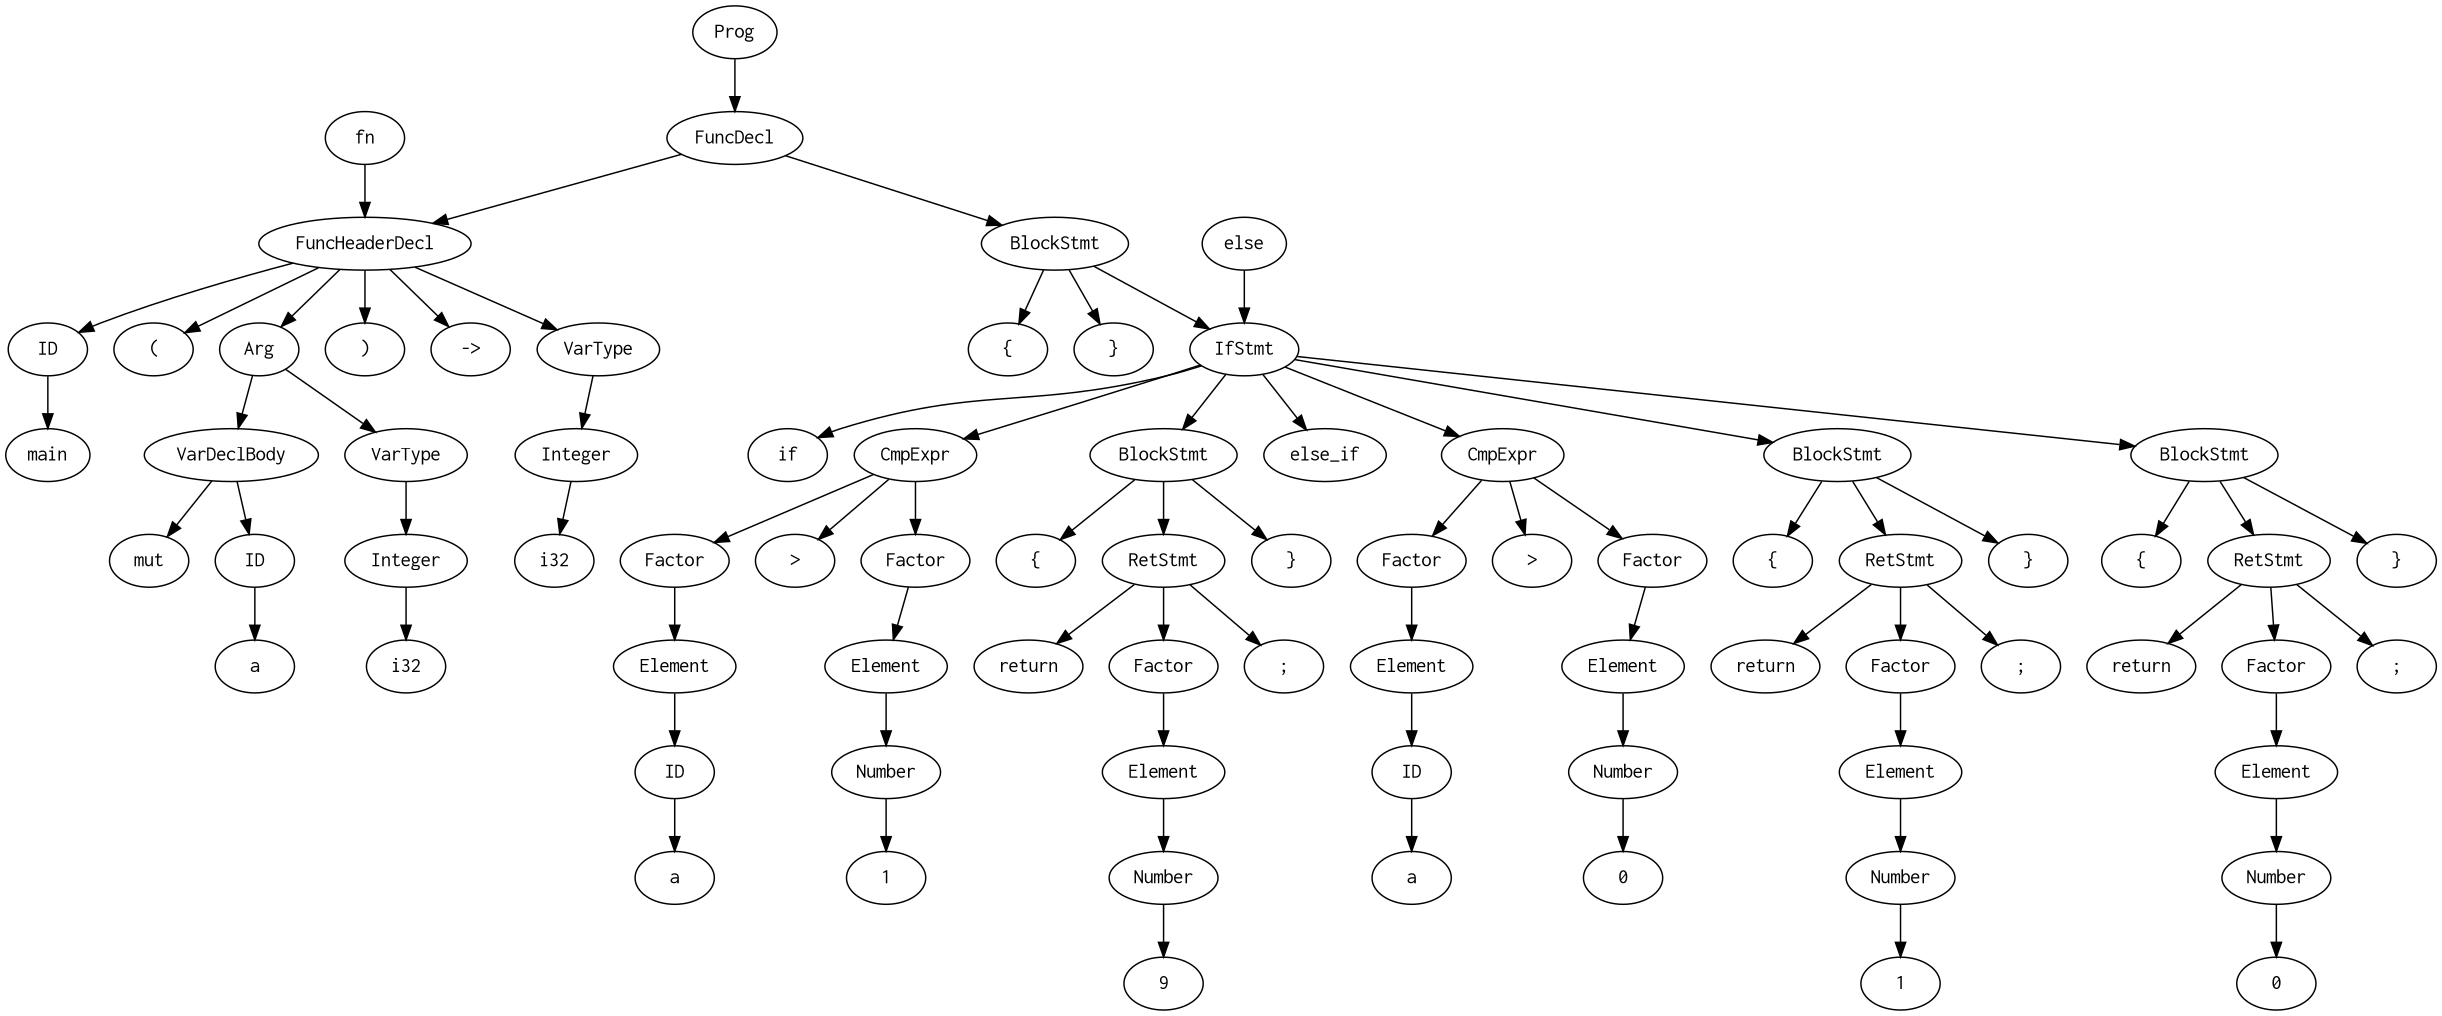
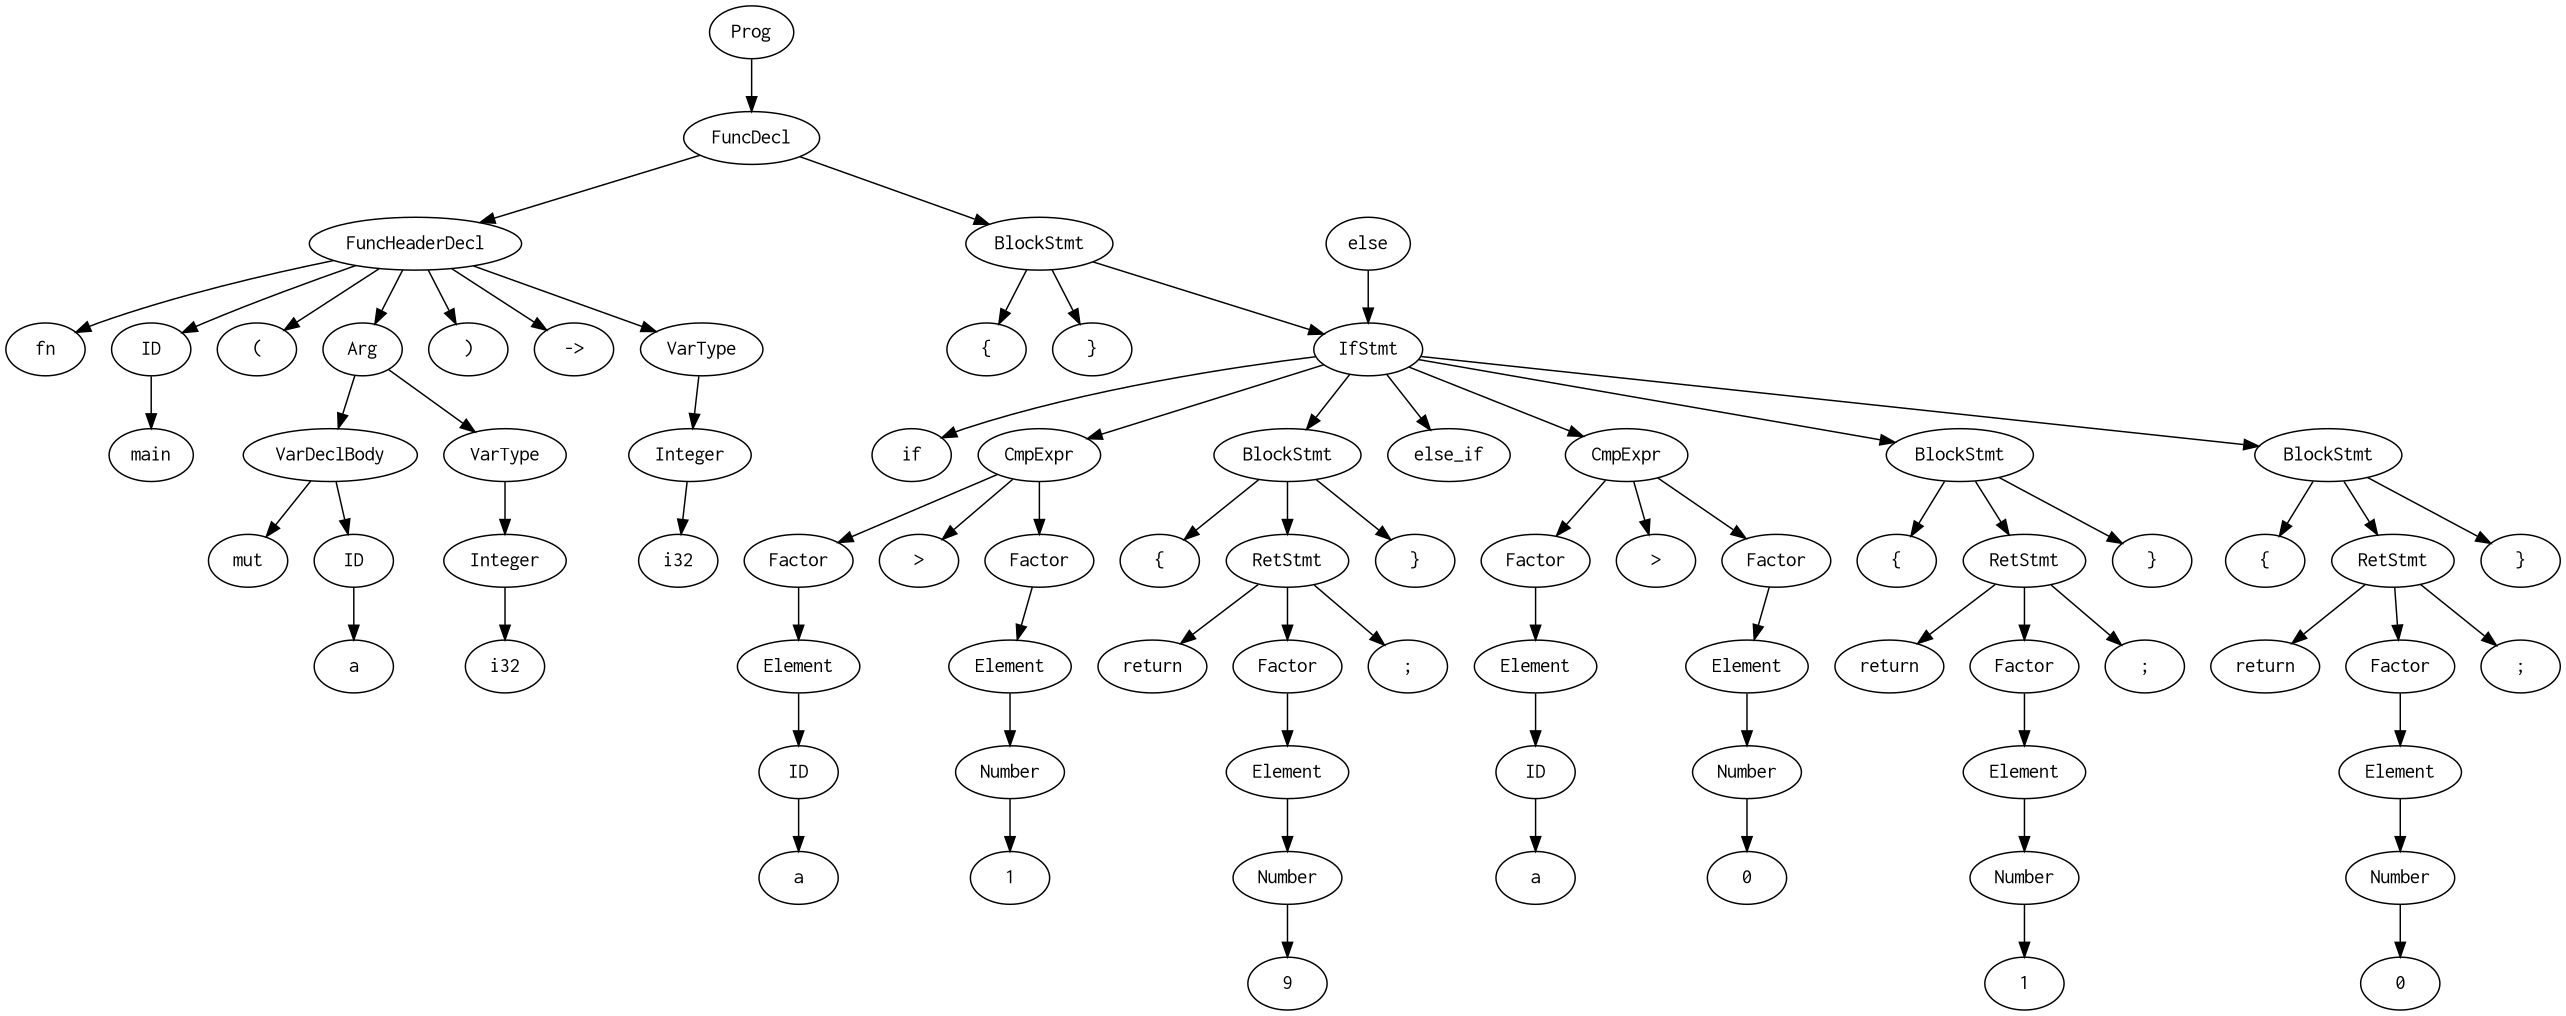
(365, 184) -> (210, 289)
